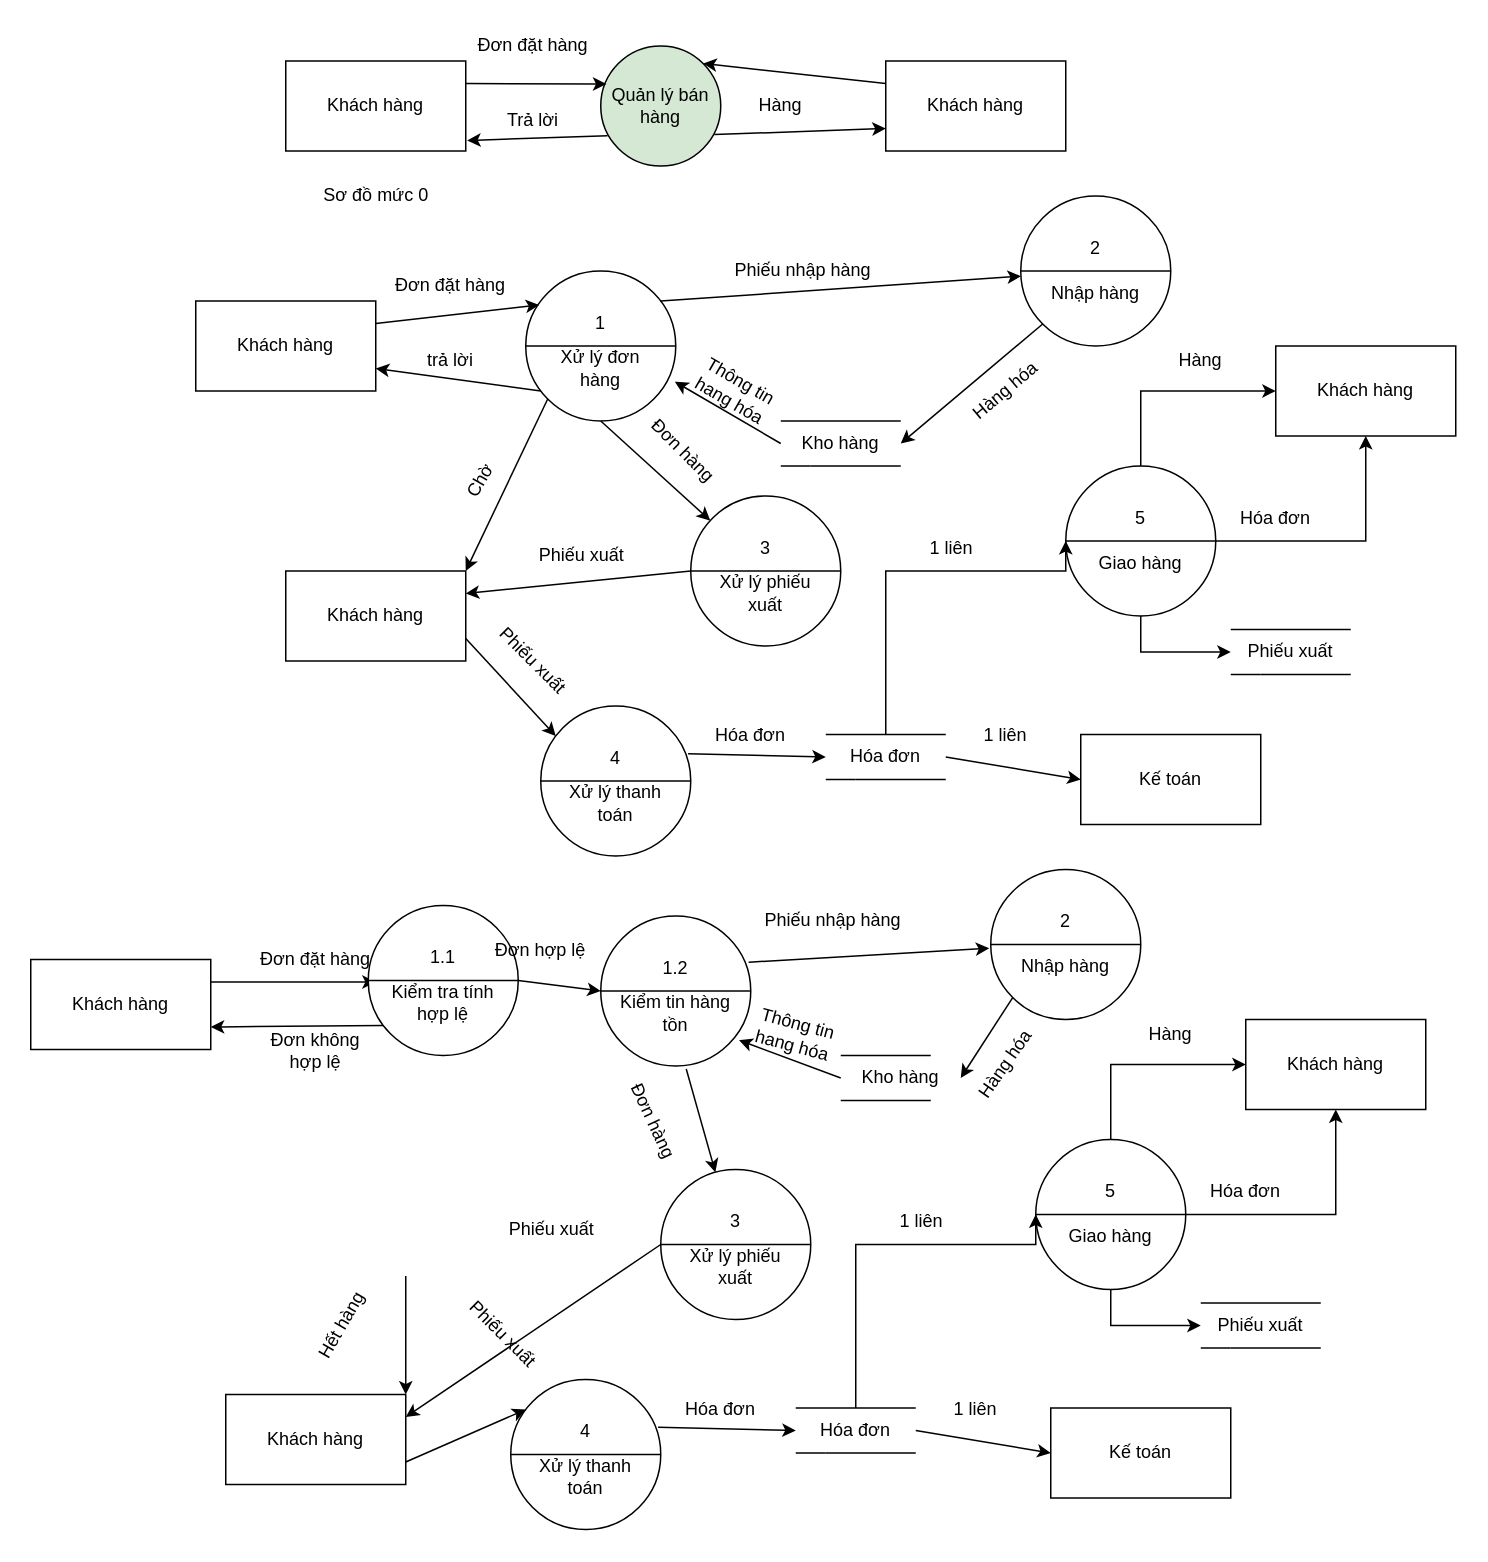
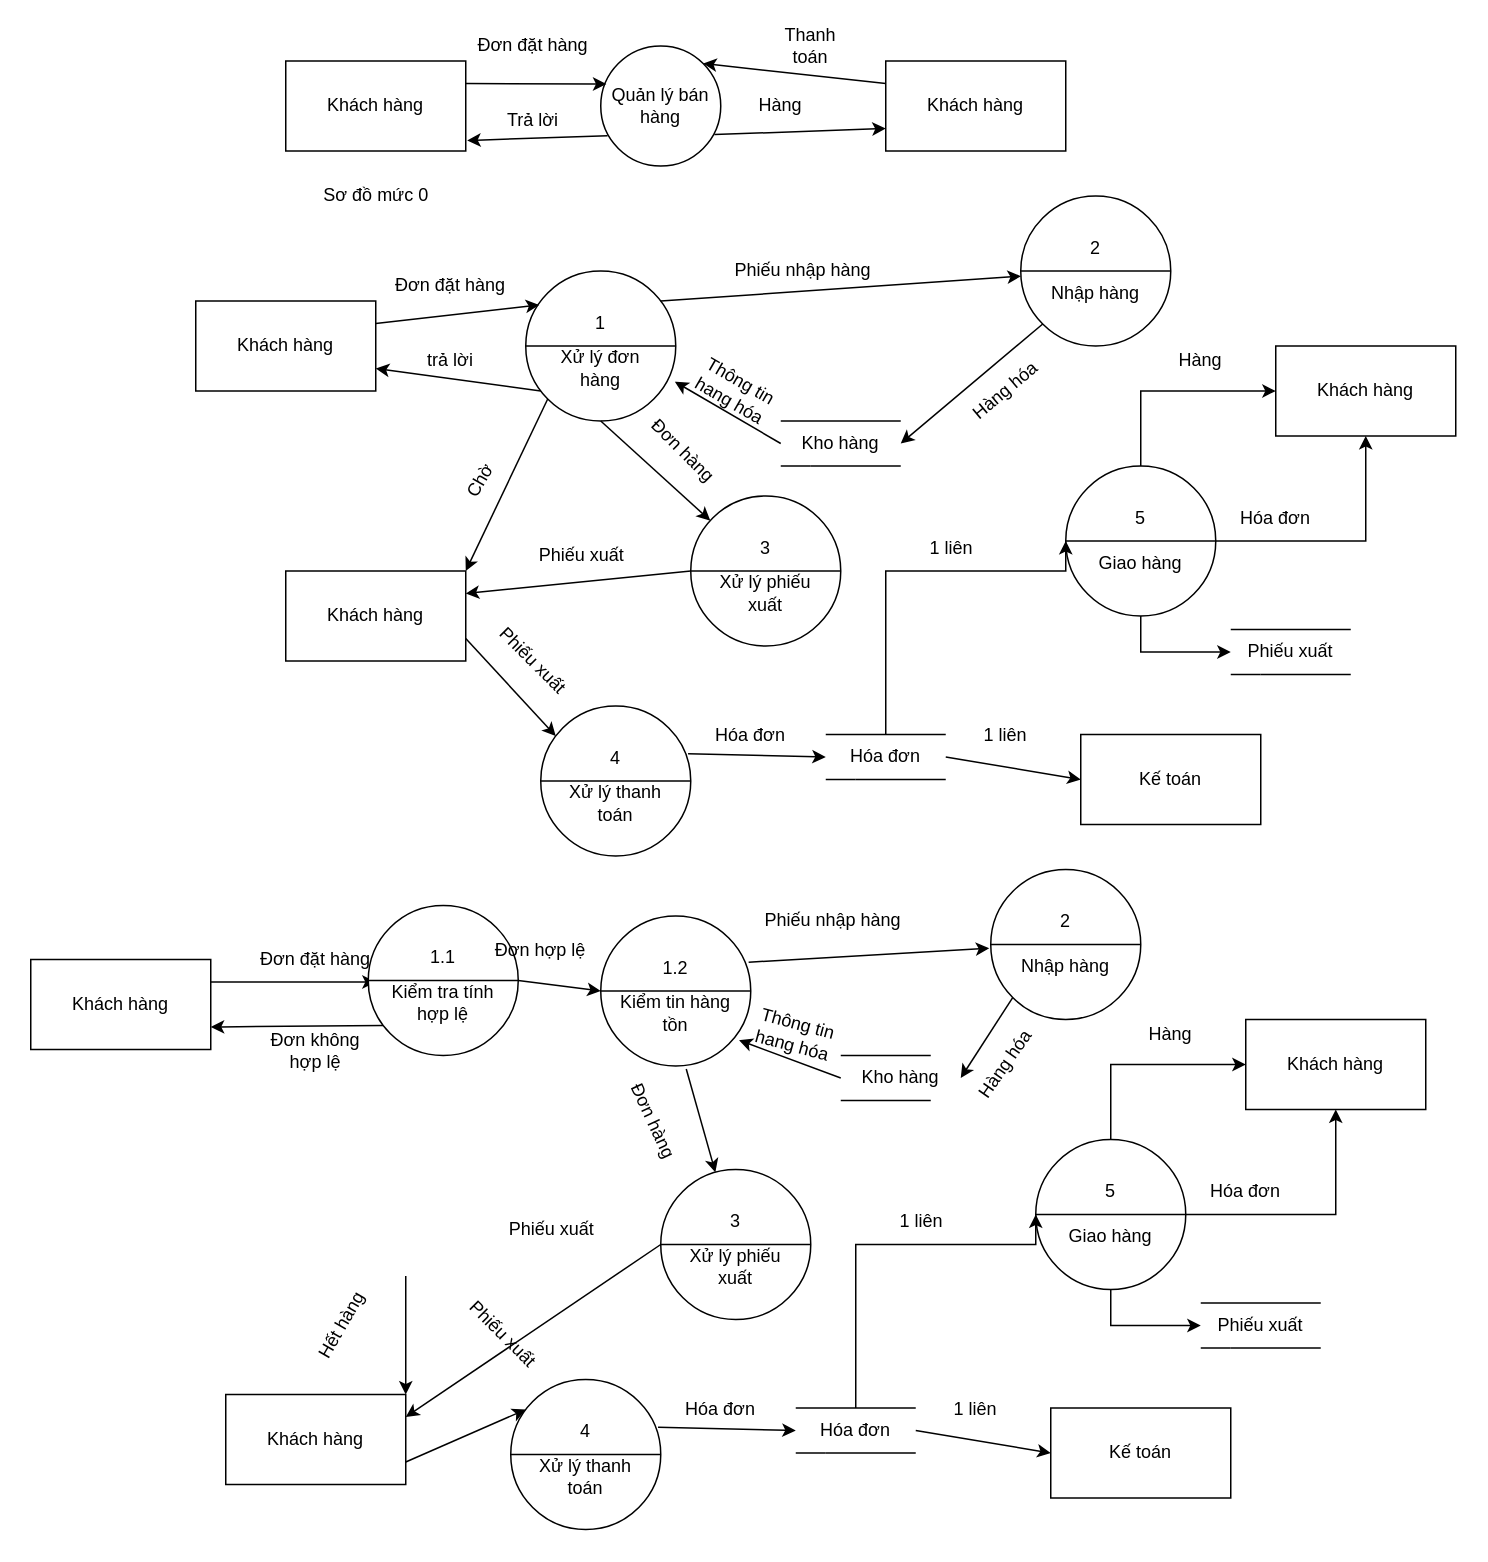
none -> (811, 46)
(661, 106) -> (661, 106)
